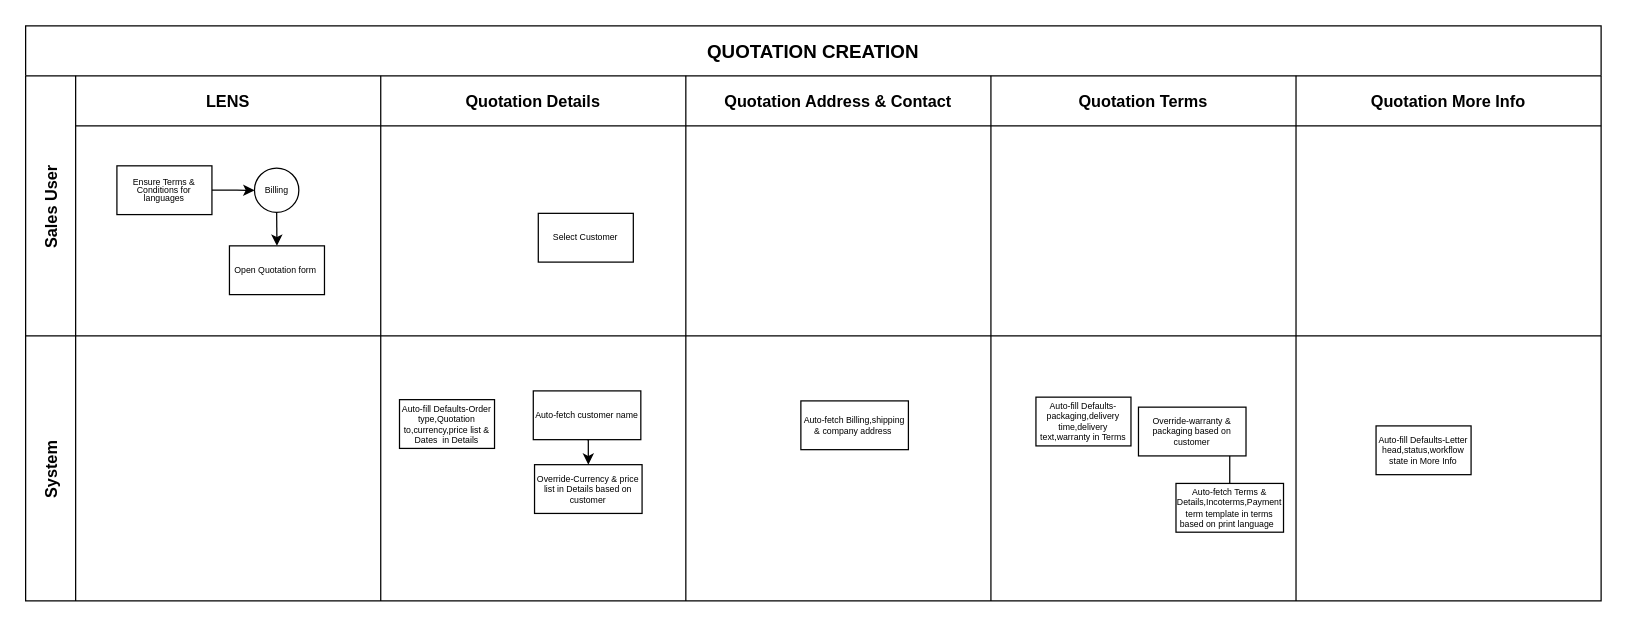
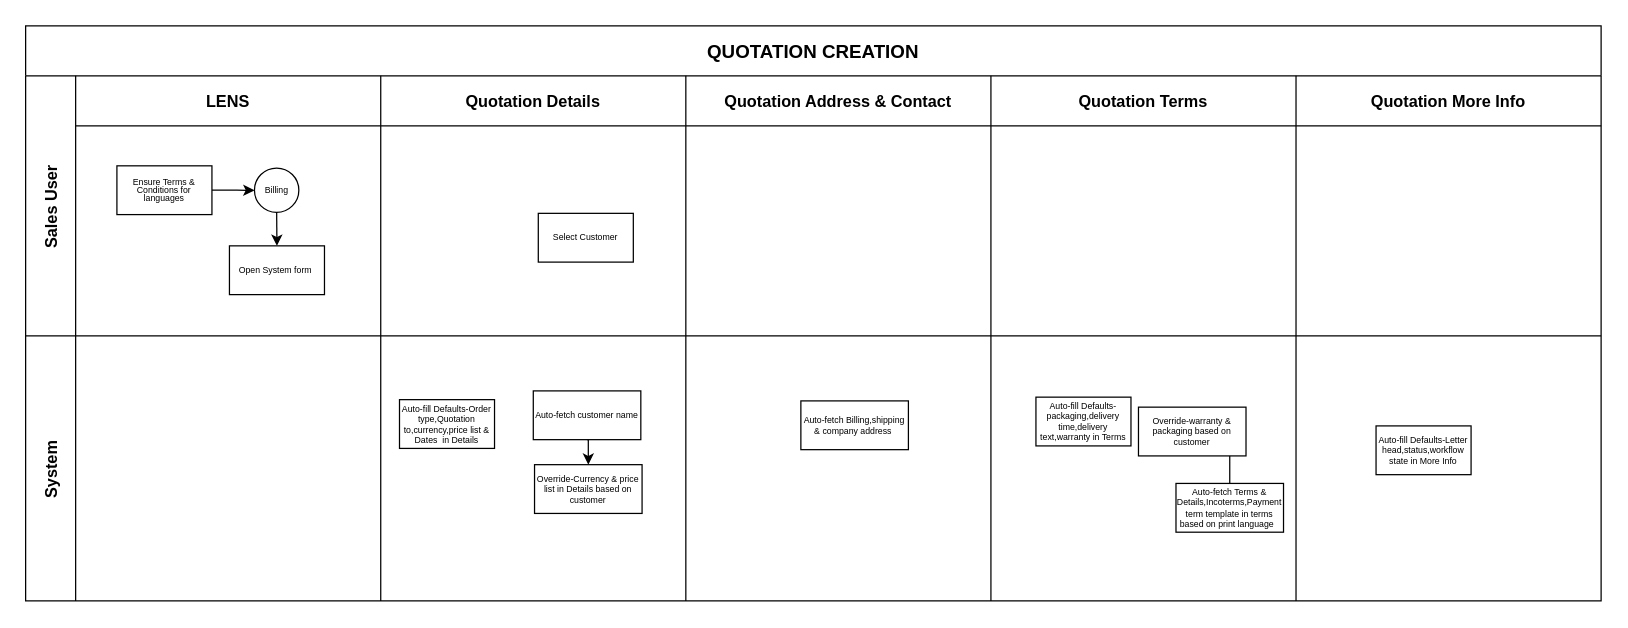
(277, 271) -> (277, 271)
